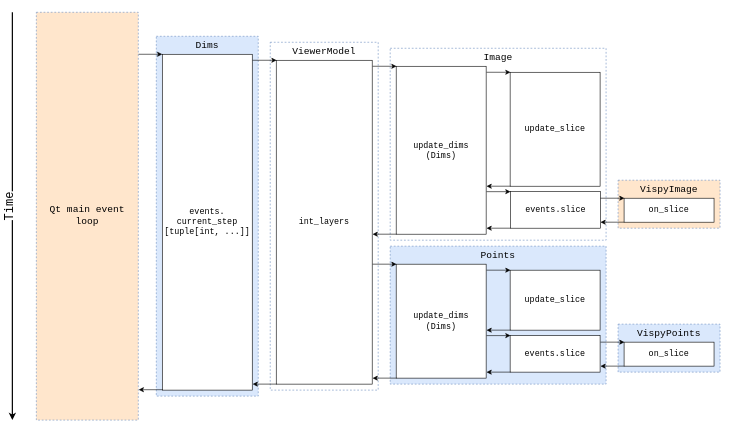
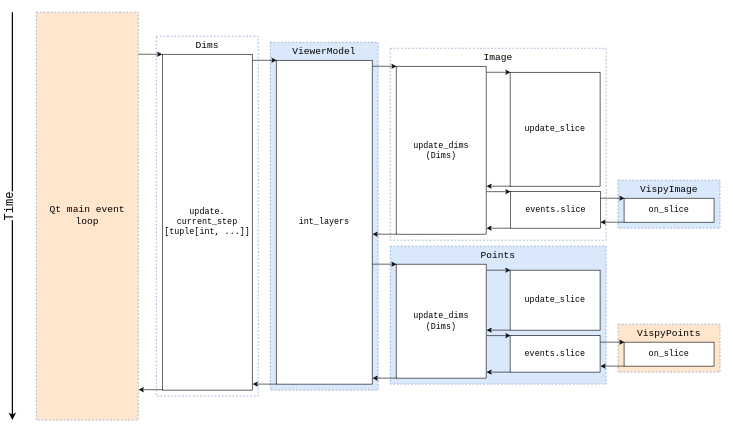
(207, 46) -> (207, 46)
(324, 52) -> (324, 52)
(669, 190) -> (669, 190)
(207, 222) -> (207, 222)
(669, 334) -> (669, 334)
